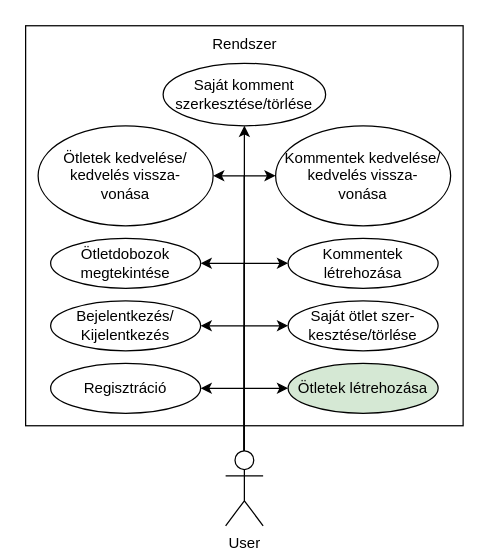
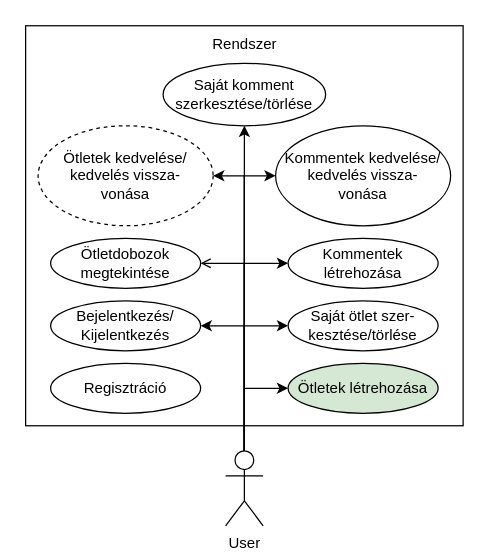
(126, 176) -> (126, 176)
(210, 263) -> (208, 263)
(225, 388) -> none
